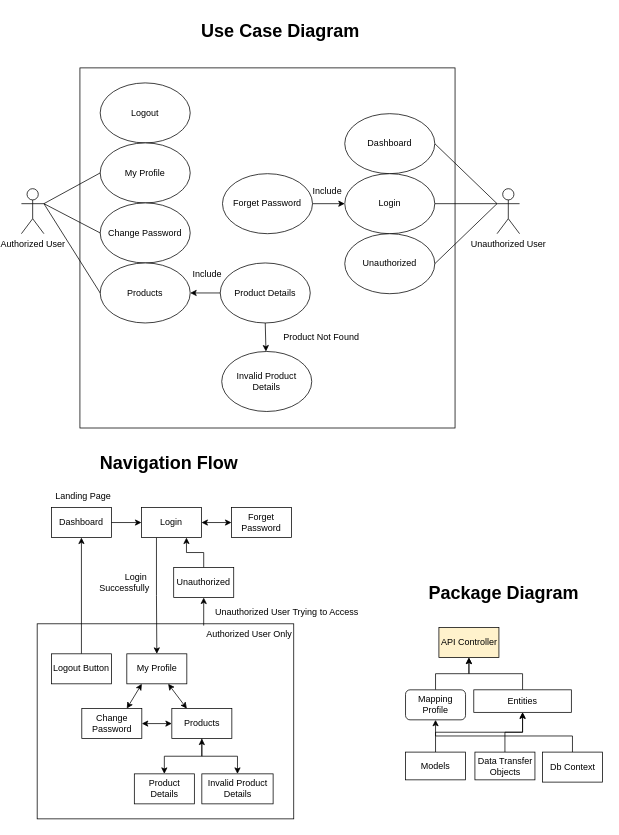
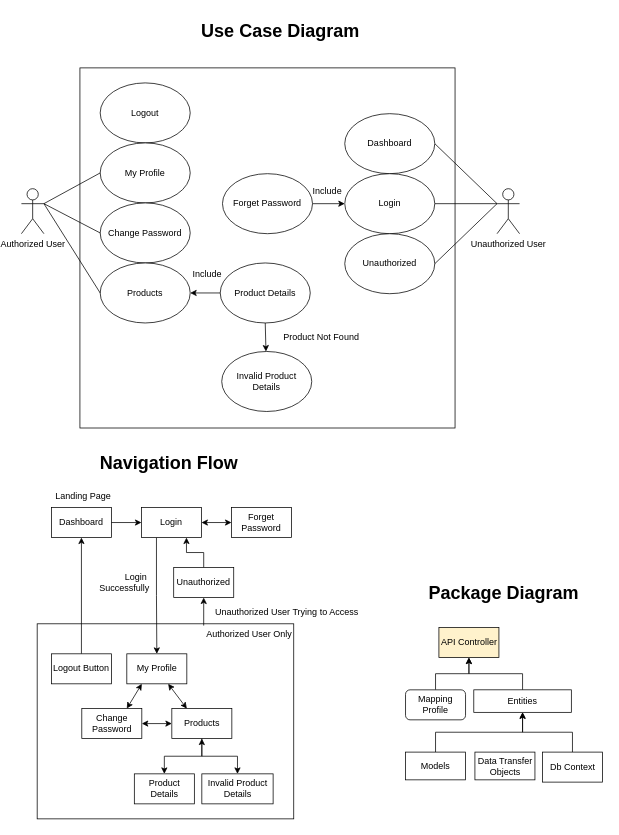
(506, 736) -> (551, 732)
(505, 745) -> none
